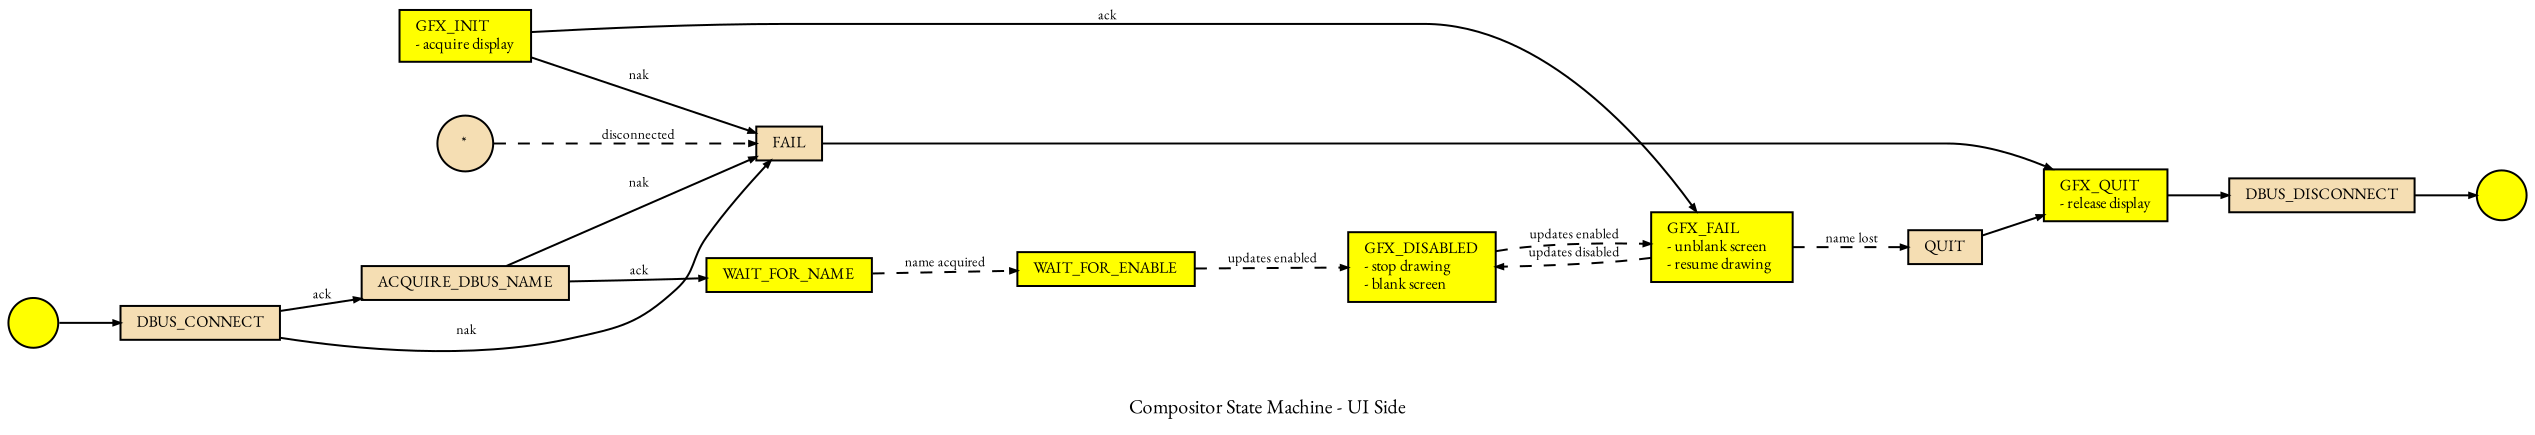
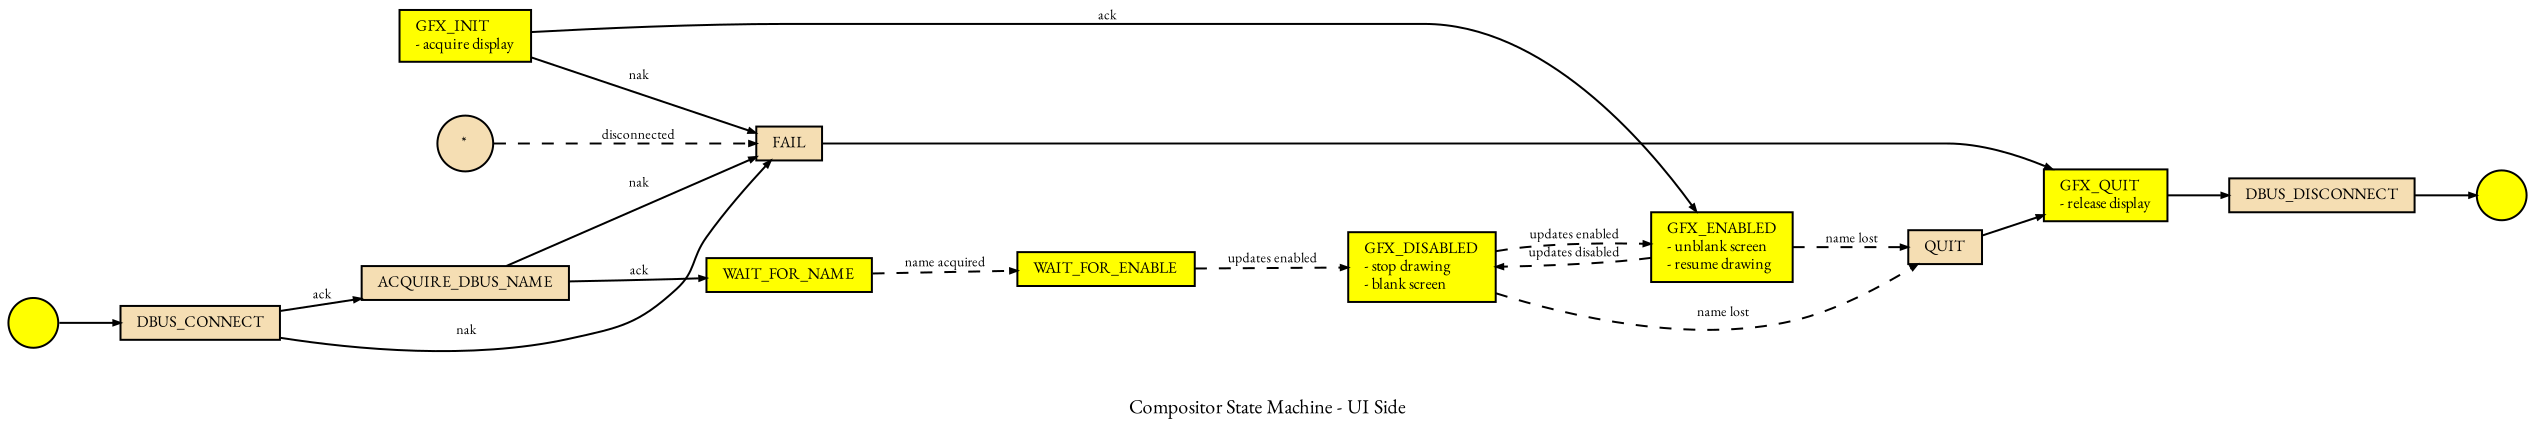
(1722, 247) -> (1722, 247)
none -> (1708, 330)
